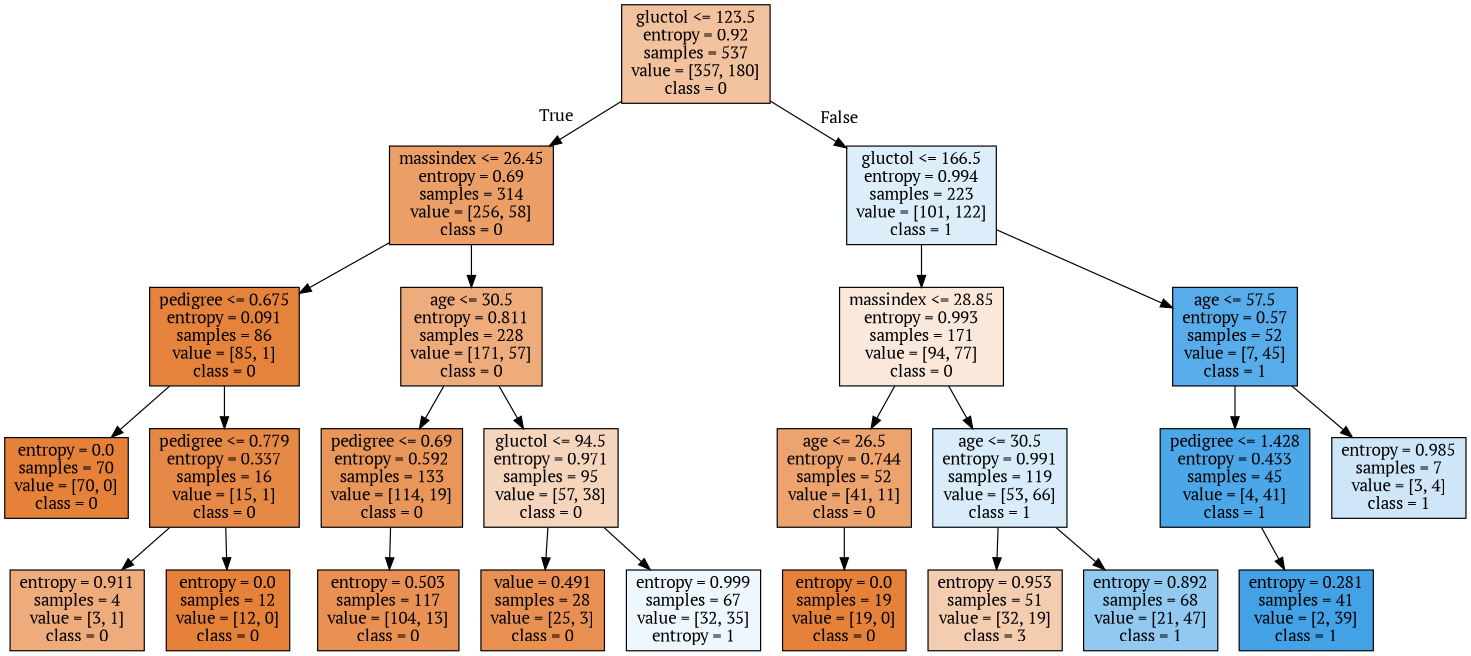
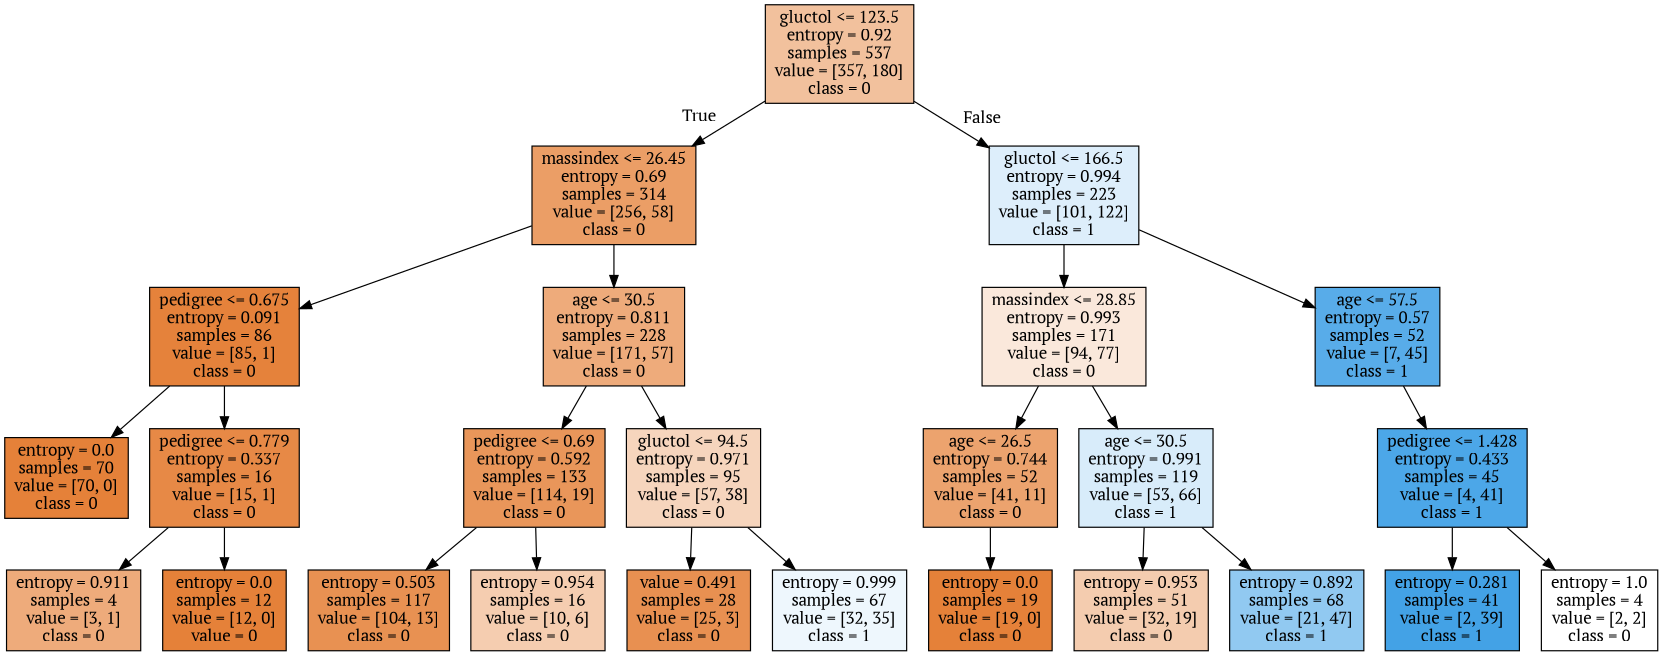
(1399, 478) -> none
(228, 610) -> (224, 610)
none -> (538, 610)
(694, 610) -> (840, 610)
(995, 610) -> (1141, 610)
none -> (1600, 610)
